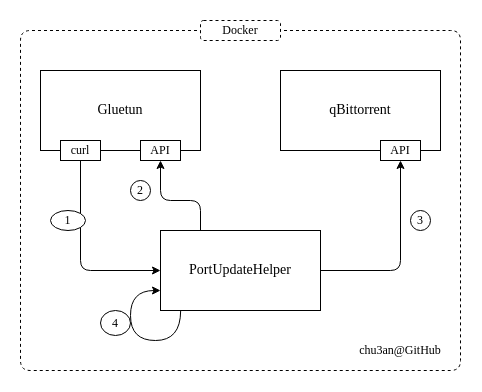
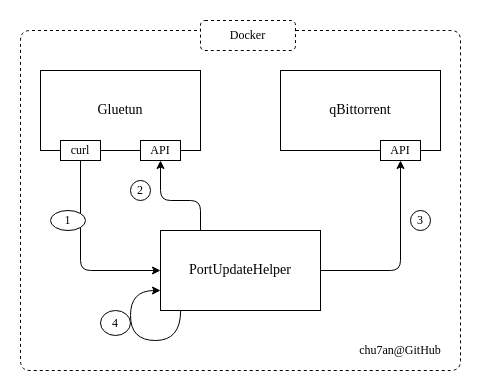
(241, 31) -> (248, 36)
(401, 351) -> (401, 351)
